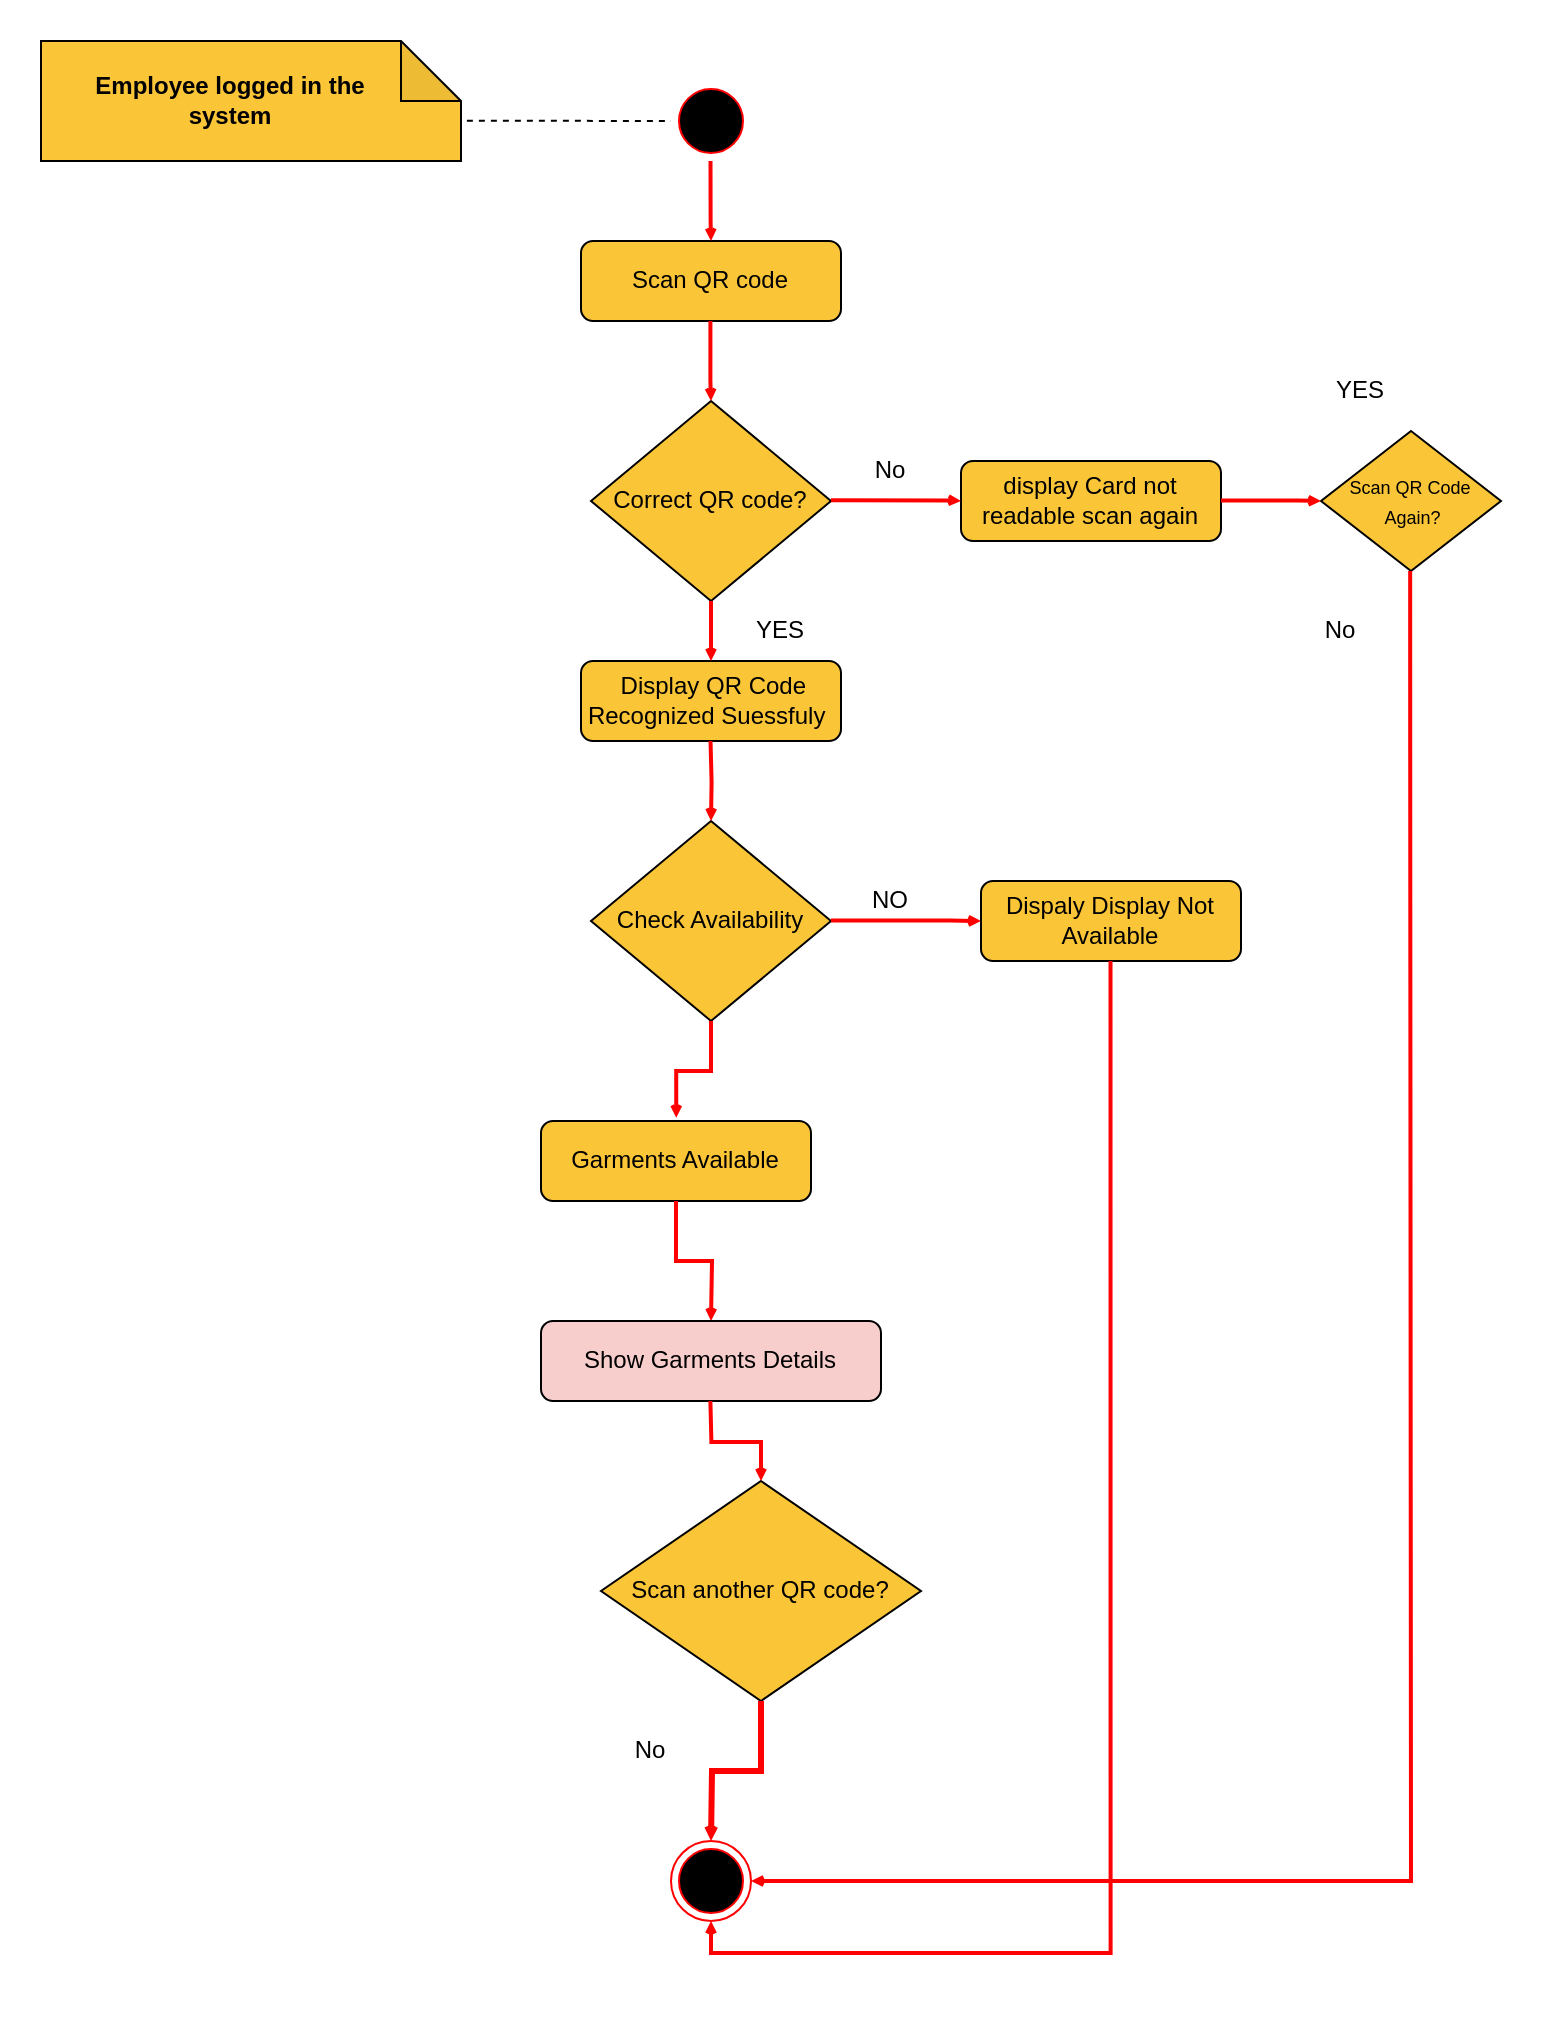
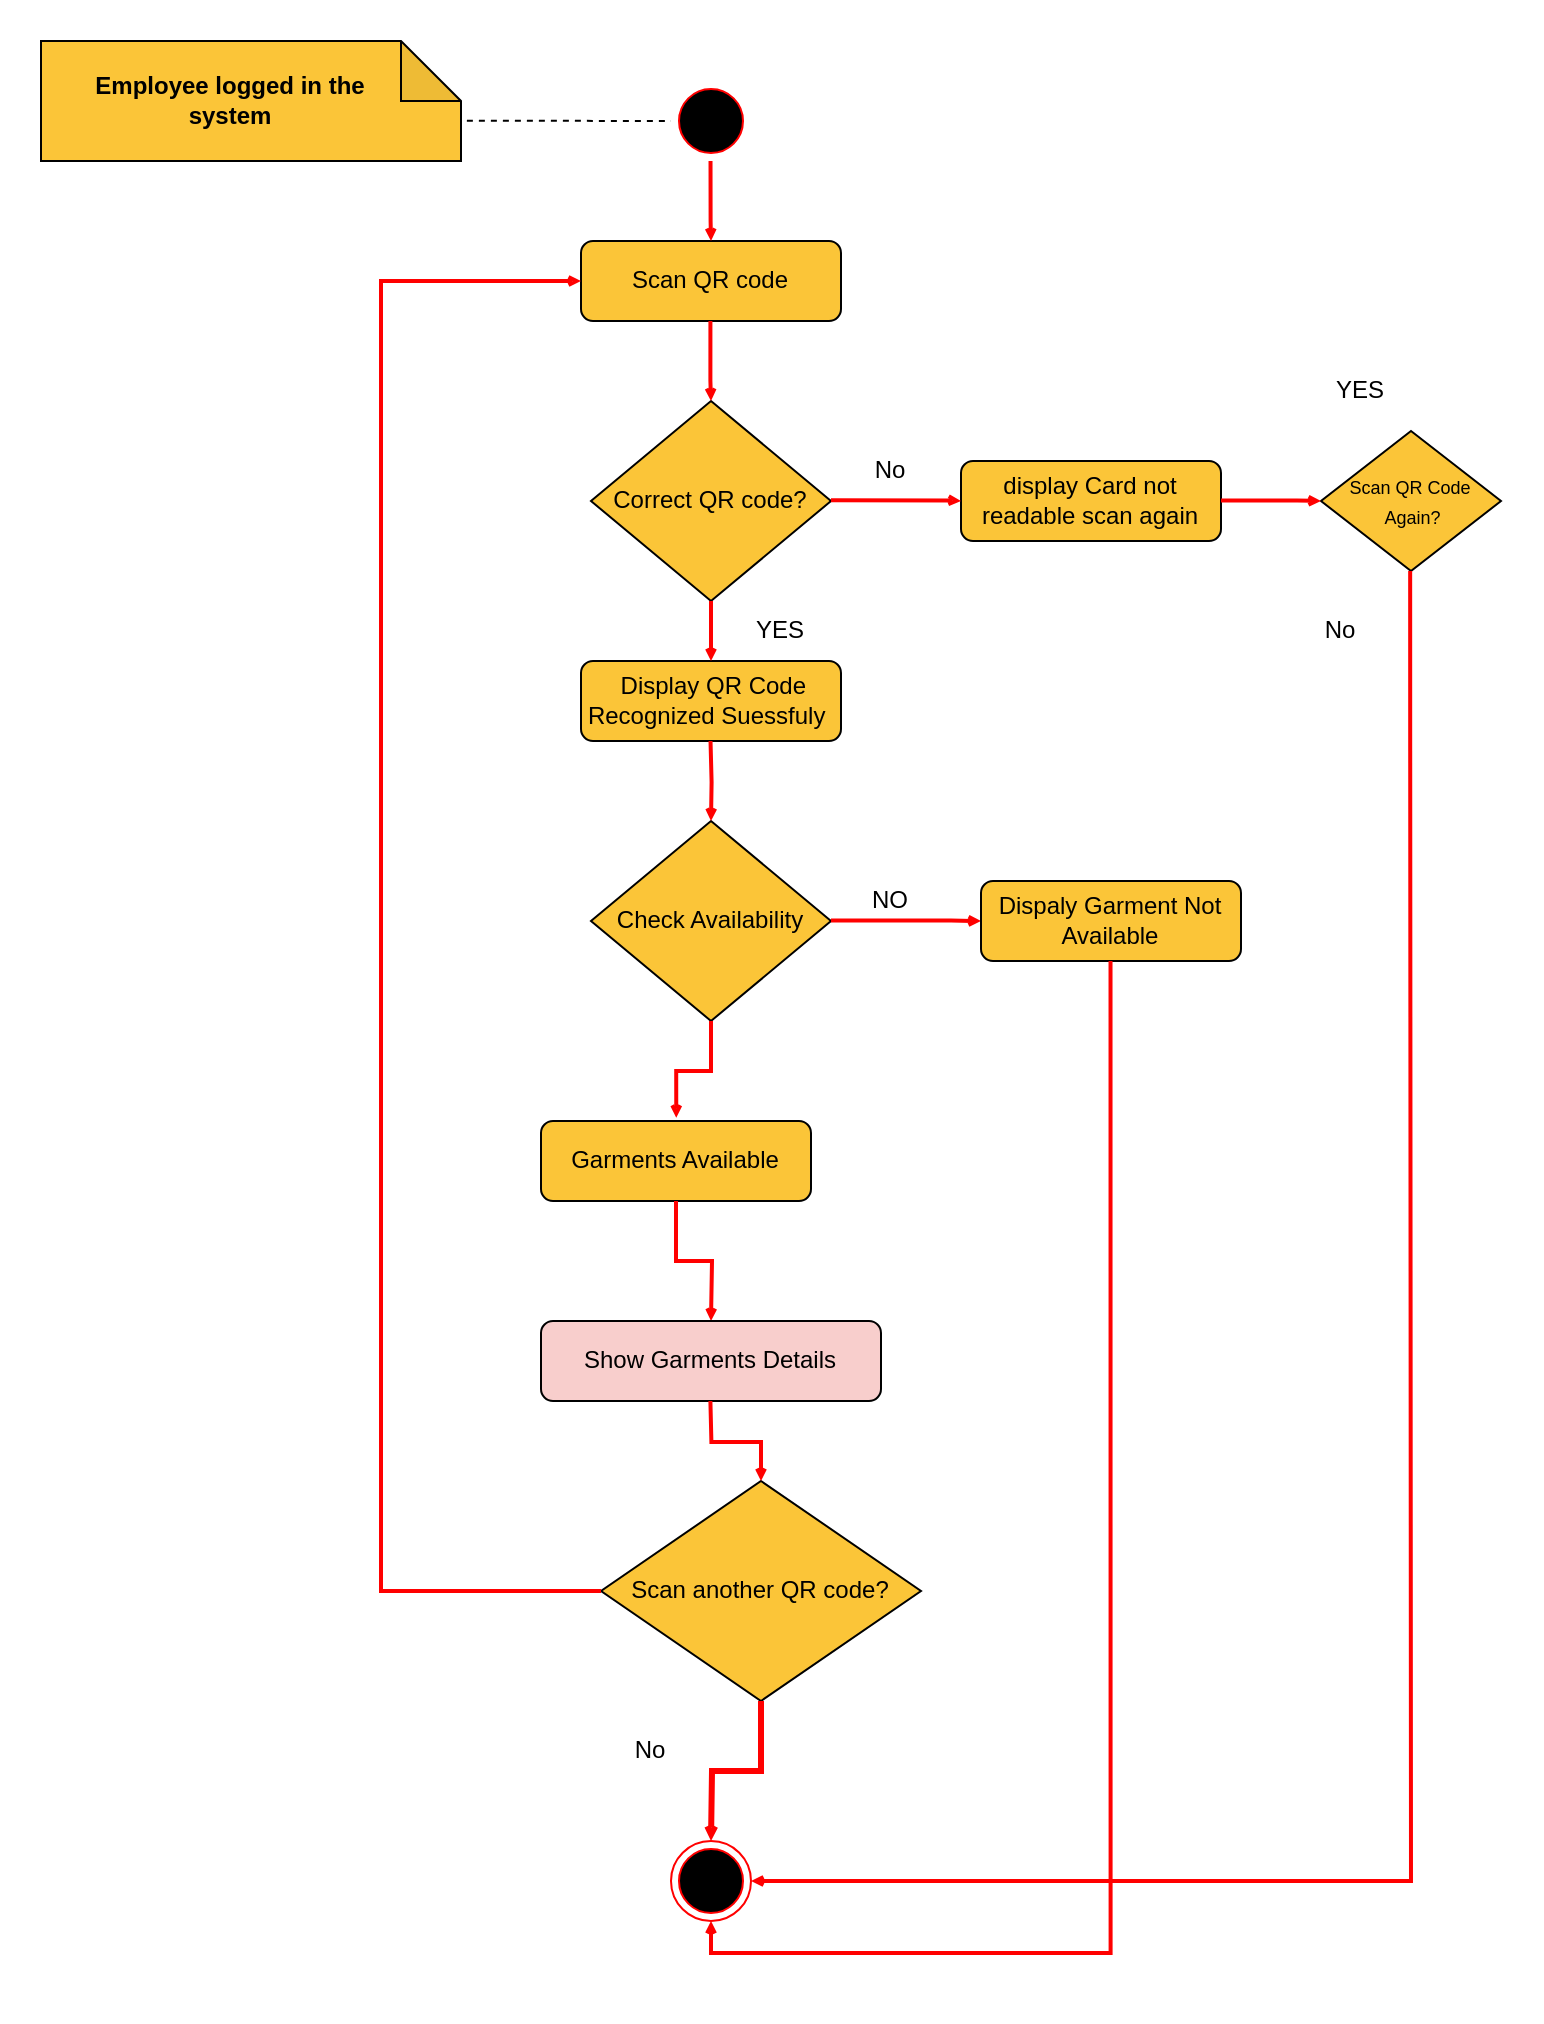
(1111, 921) -> (1111, 921)
none -> (381, 951)
